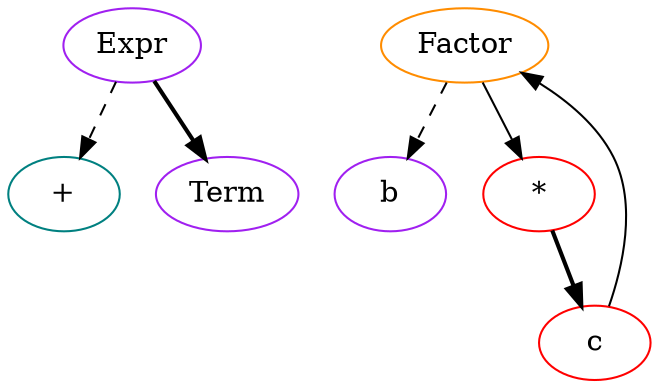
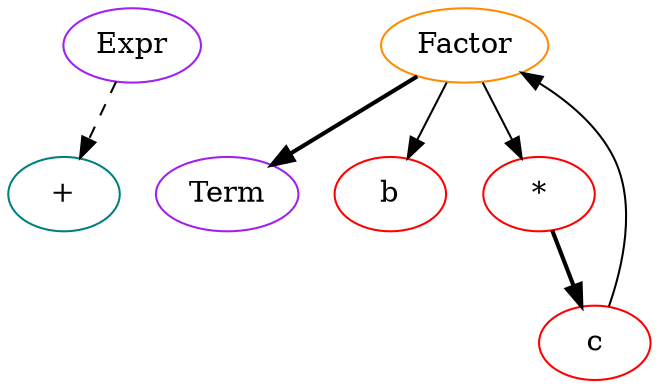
(174, 111) -> (354, 115)
(432, 111) -> (432, 111)
(390, 194) -> (390, 194)
